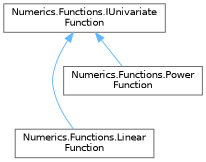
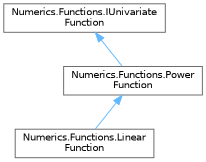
(53, 86) -> (106, 116)
